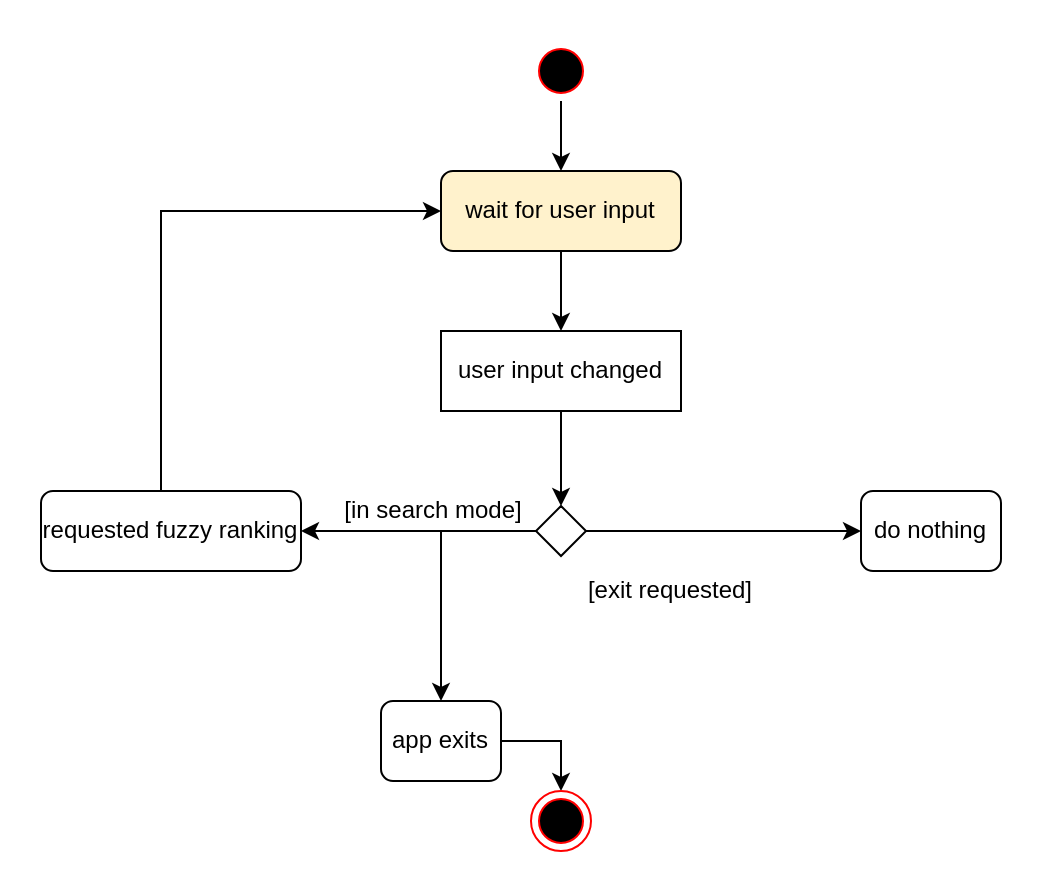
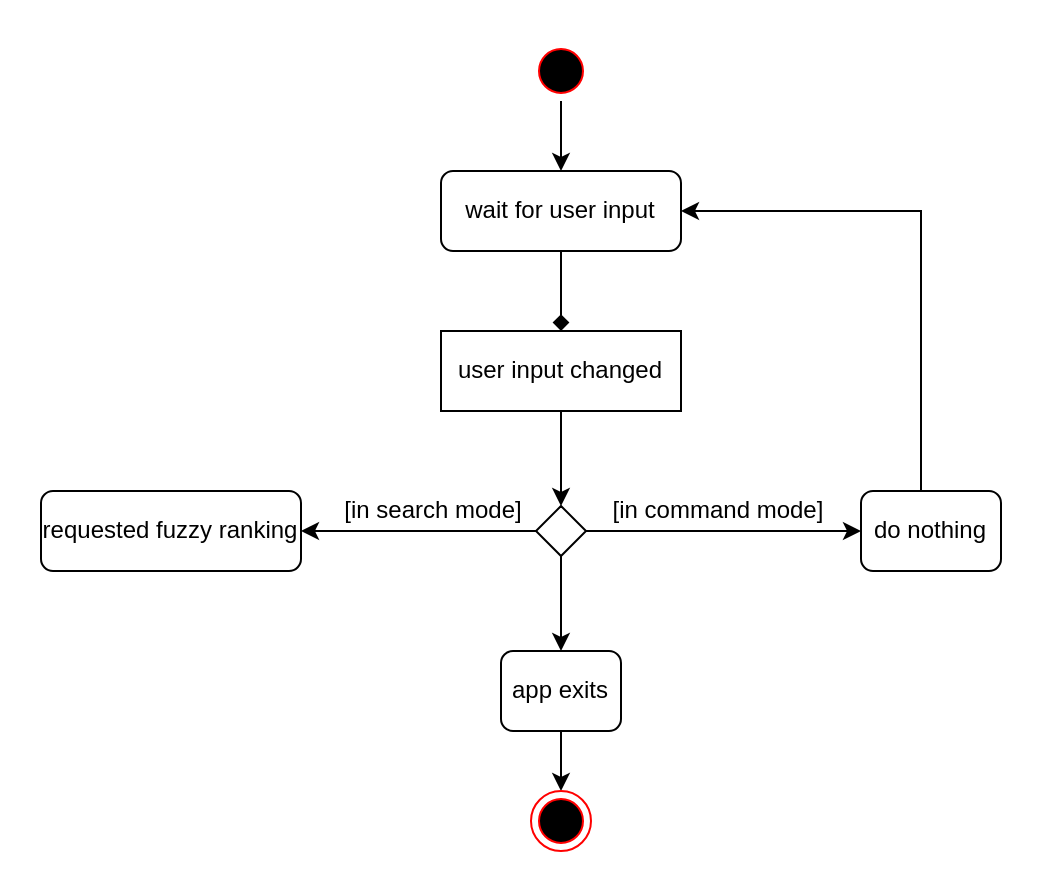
(561, 211) -> (561, 211)
(161, 218) -> none
none -> (921, 238)
(561, 316) -> (561, 315)
none -> (719, 511)
(671, 591) -> none
(441, 741) -> (561, 691)
